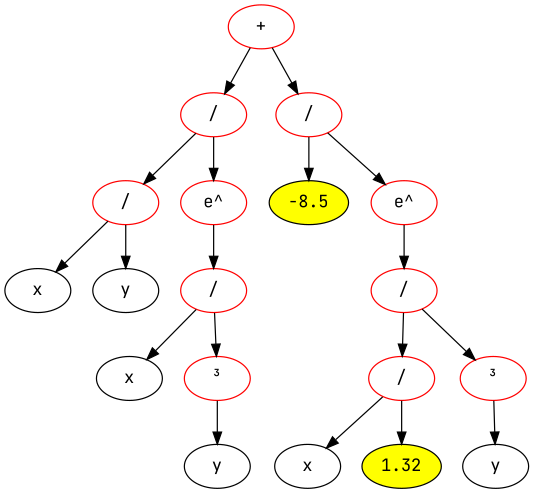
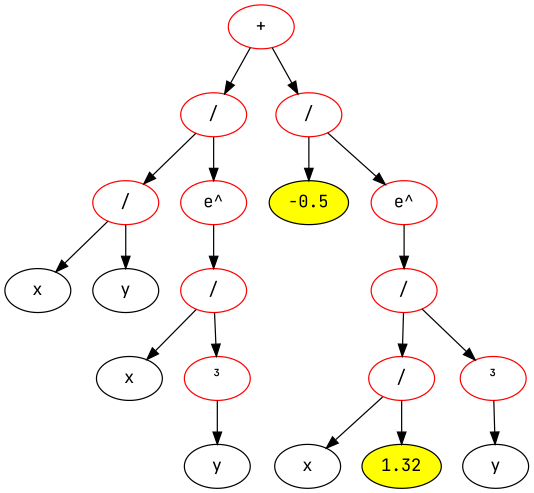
(309, 203) -> (309, 203)
